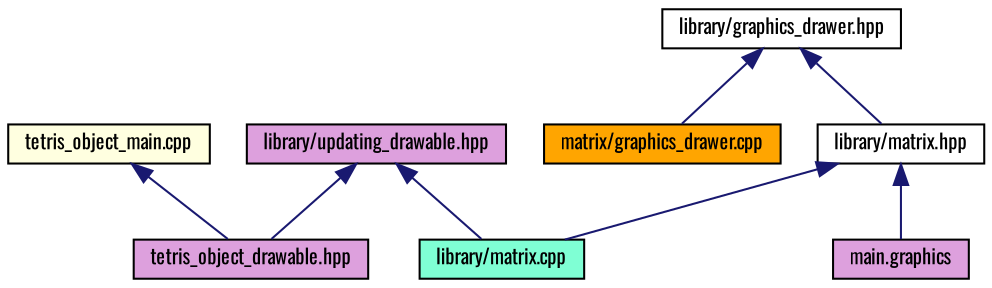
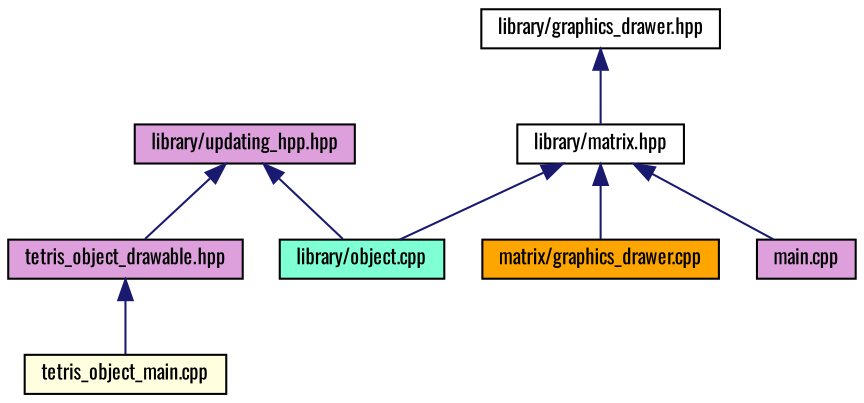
(714, 94) -> (601, 212)
(376, 144) -> (245, 144)
(188, 208) -> (125, 328)
(502, 259) -> (362, 259)
(901, 259) -> (806, 259)
